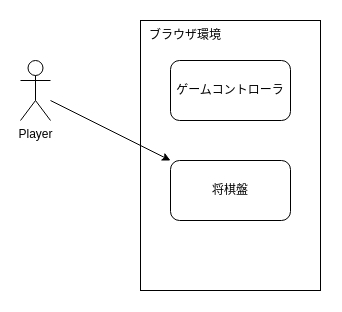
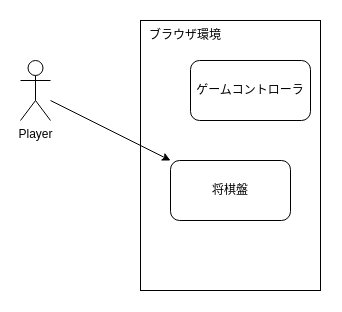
(231, 91) -> (251, 91)
